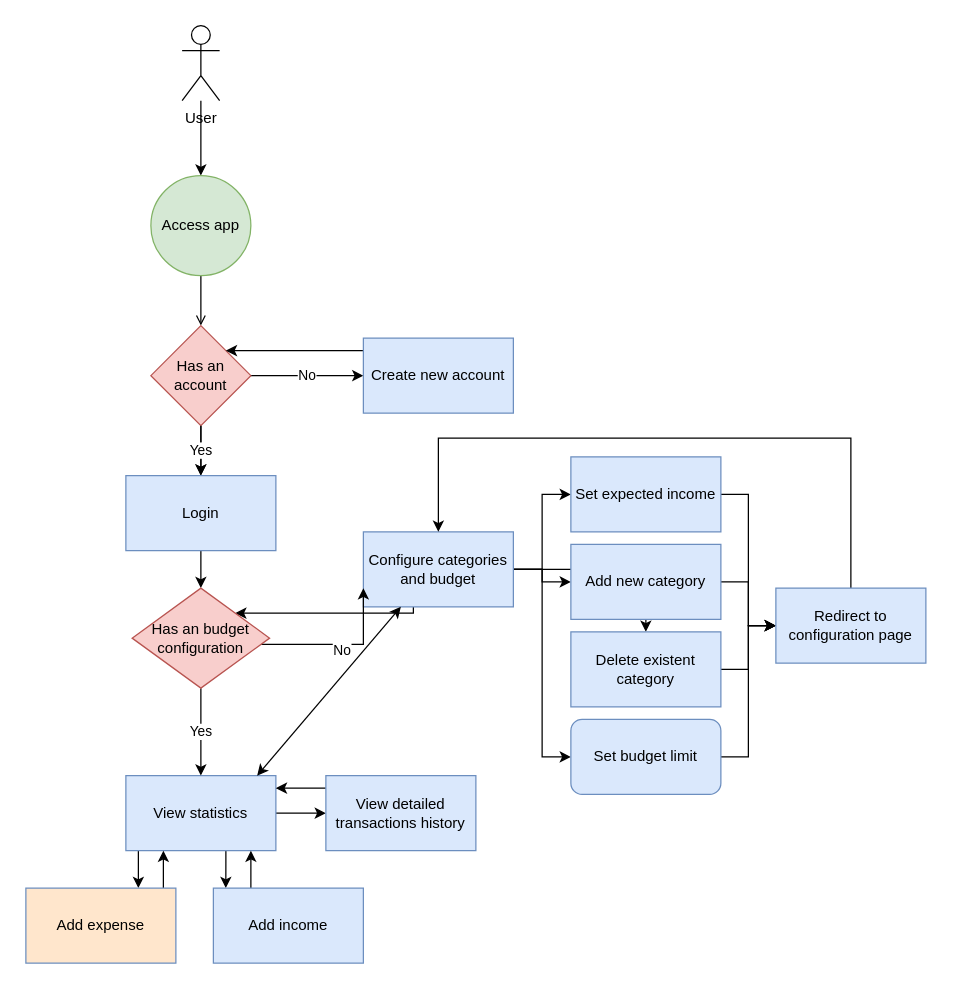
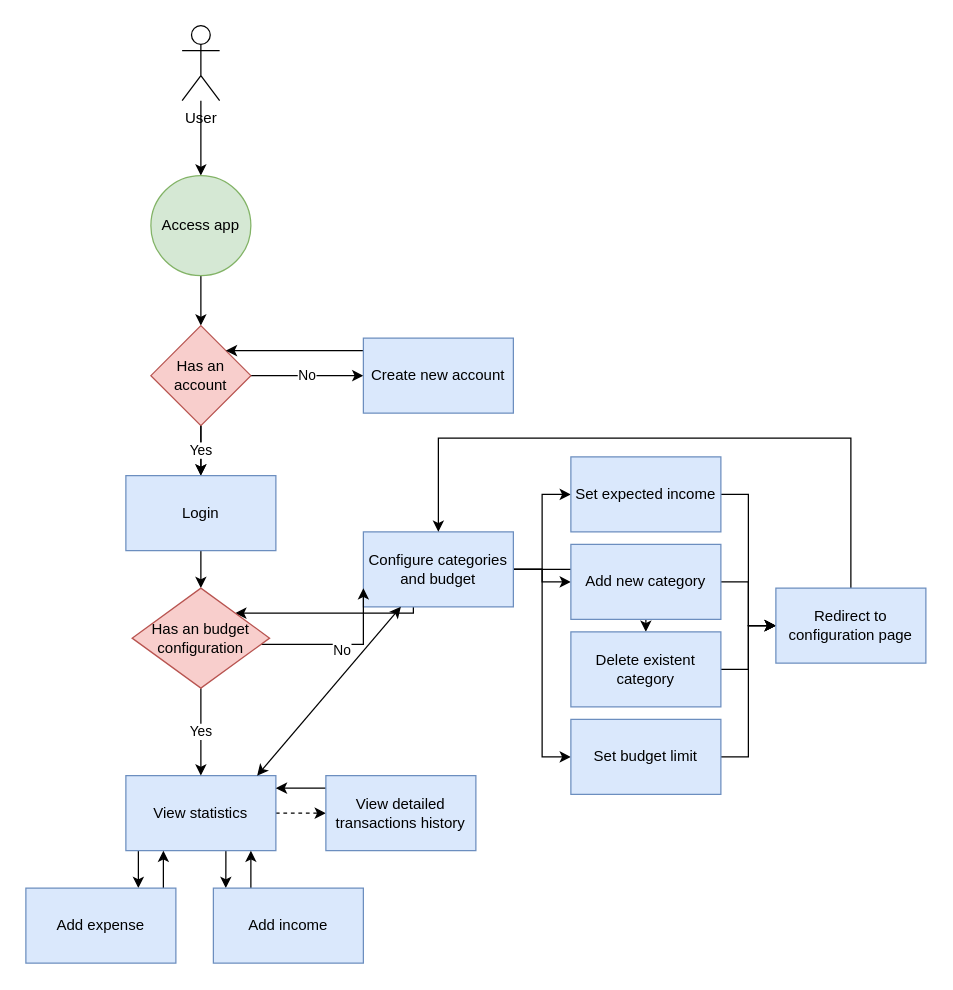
(201, 317) -> (201, 316)
(646, 757) -> (646, 757)
(296, 813) -> (296, 813)
(101, 926) -> (101, 926)
